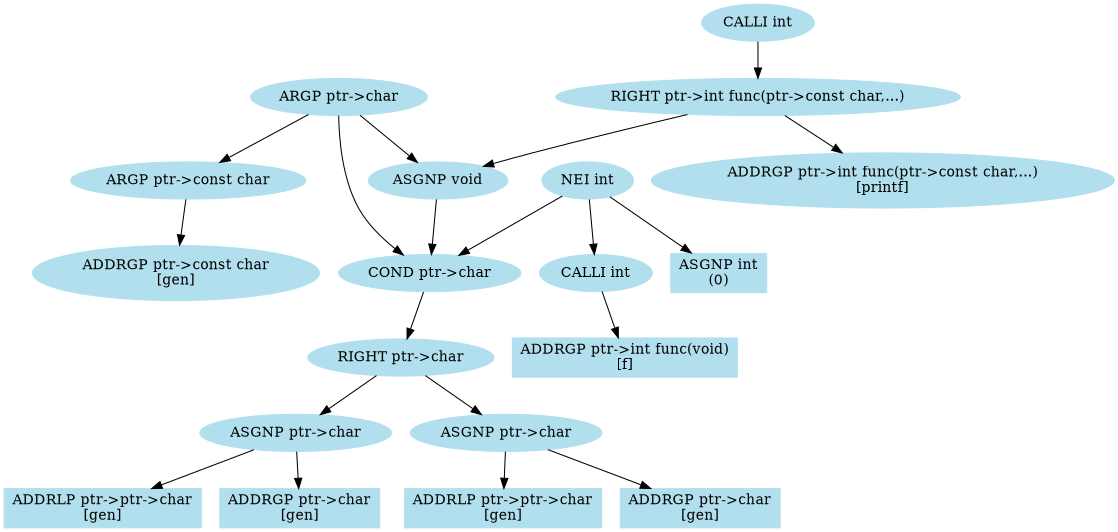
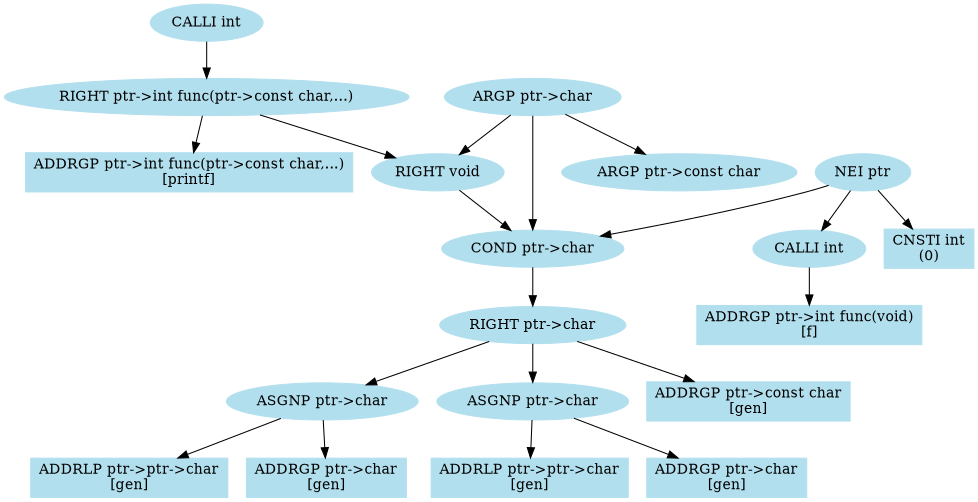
(438, 180) -> (438, 172)
(588, 180) -> (863, 172)
(883, 180) -> (189, 172)
(183, 217) -> (631, 360)
(176, 273) -> (748, 401)
(719, 273) -> (929, 249)
